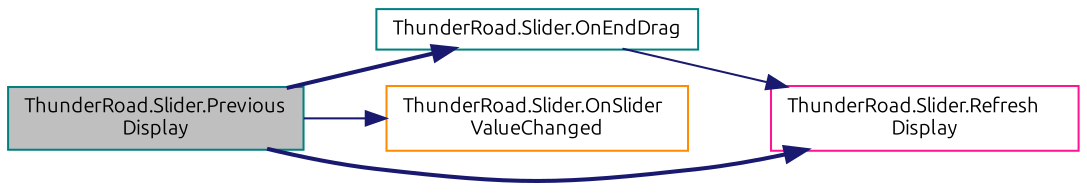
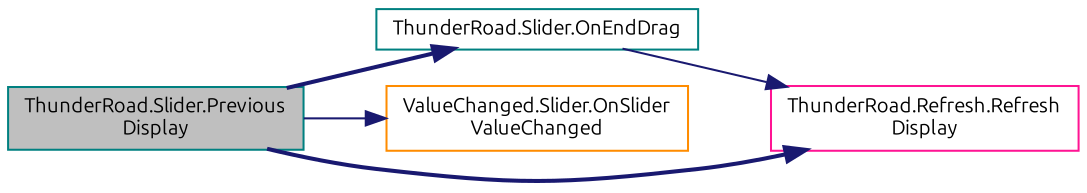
(537, 118) -> (537, 118)
(925, 118) -> (925, 118)
